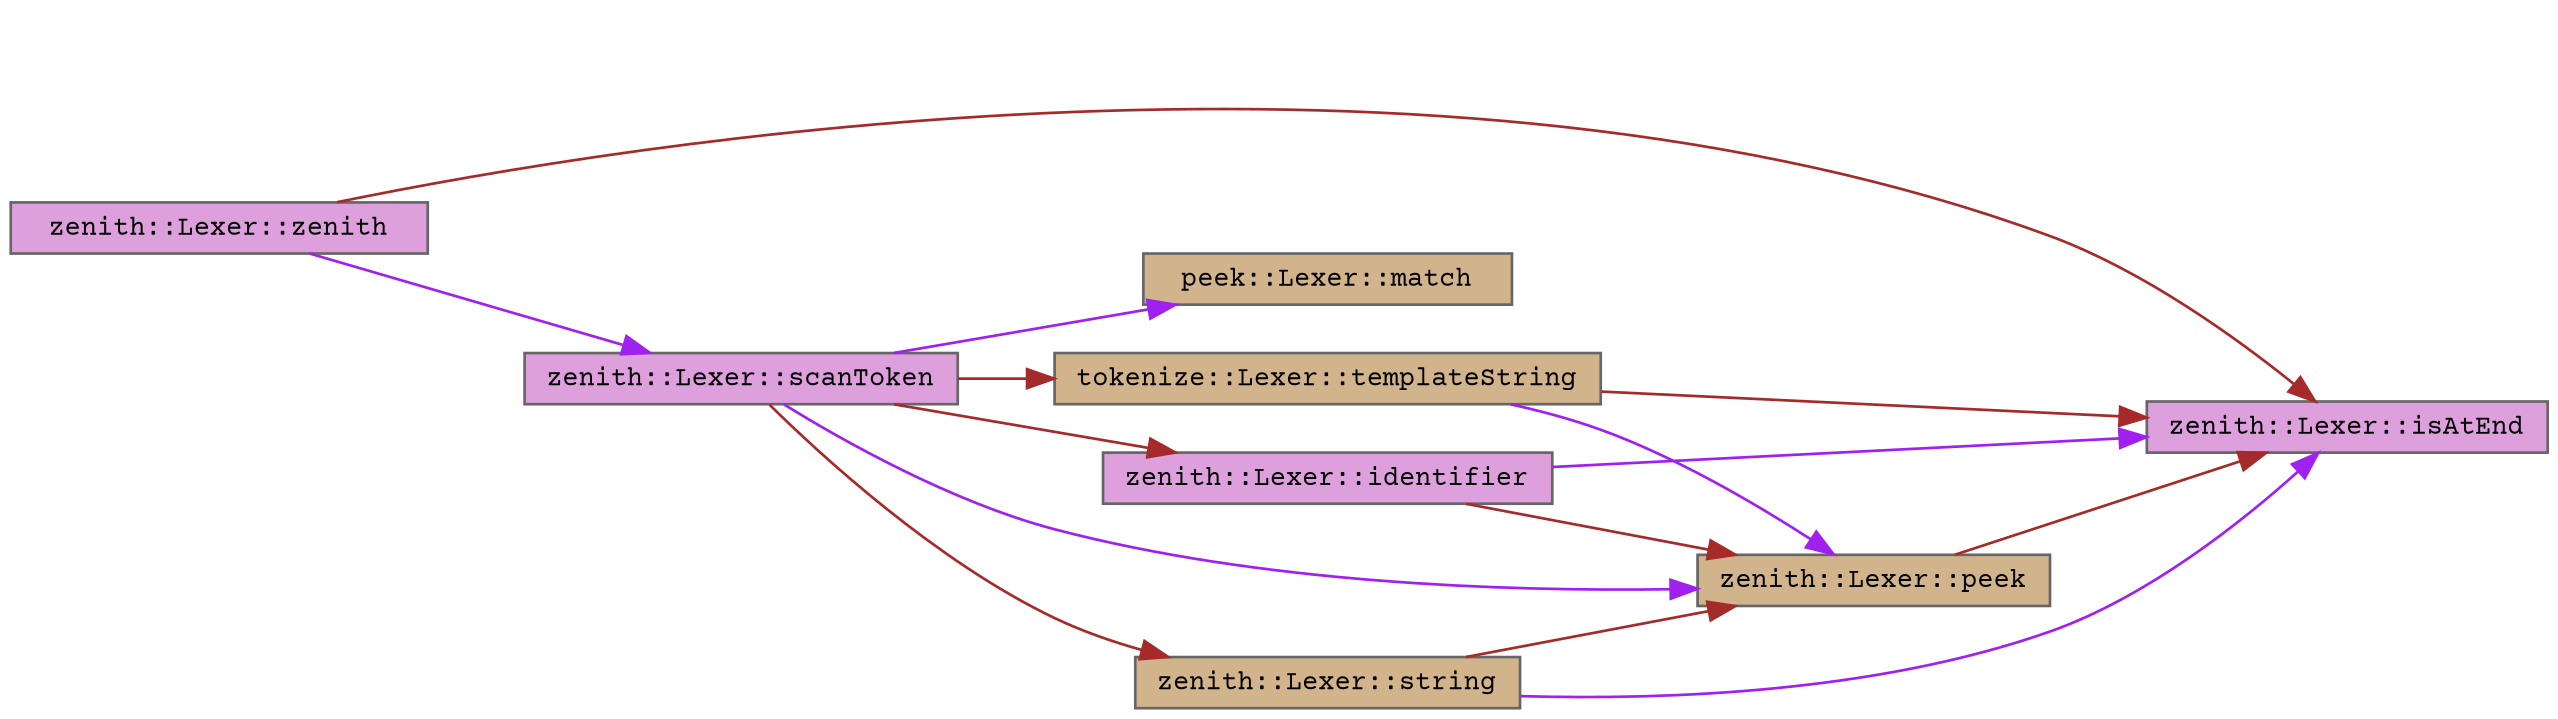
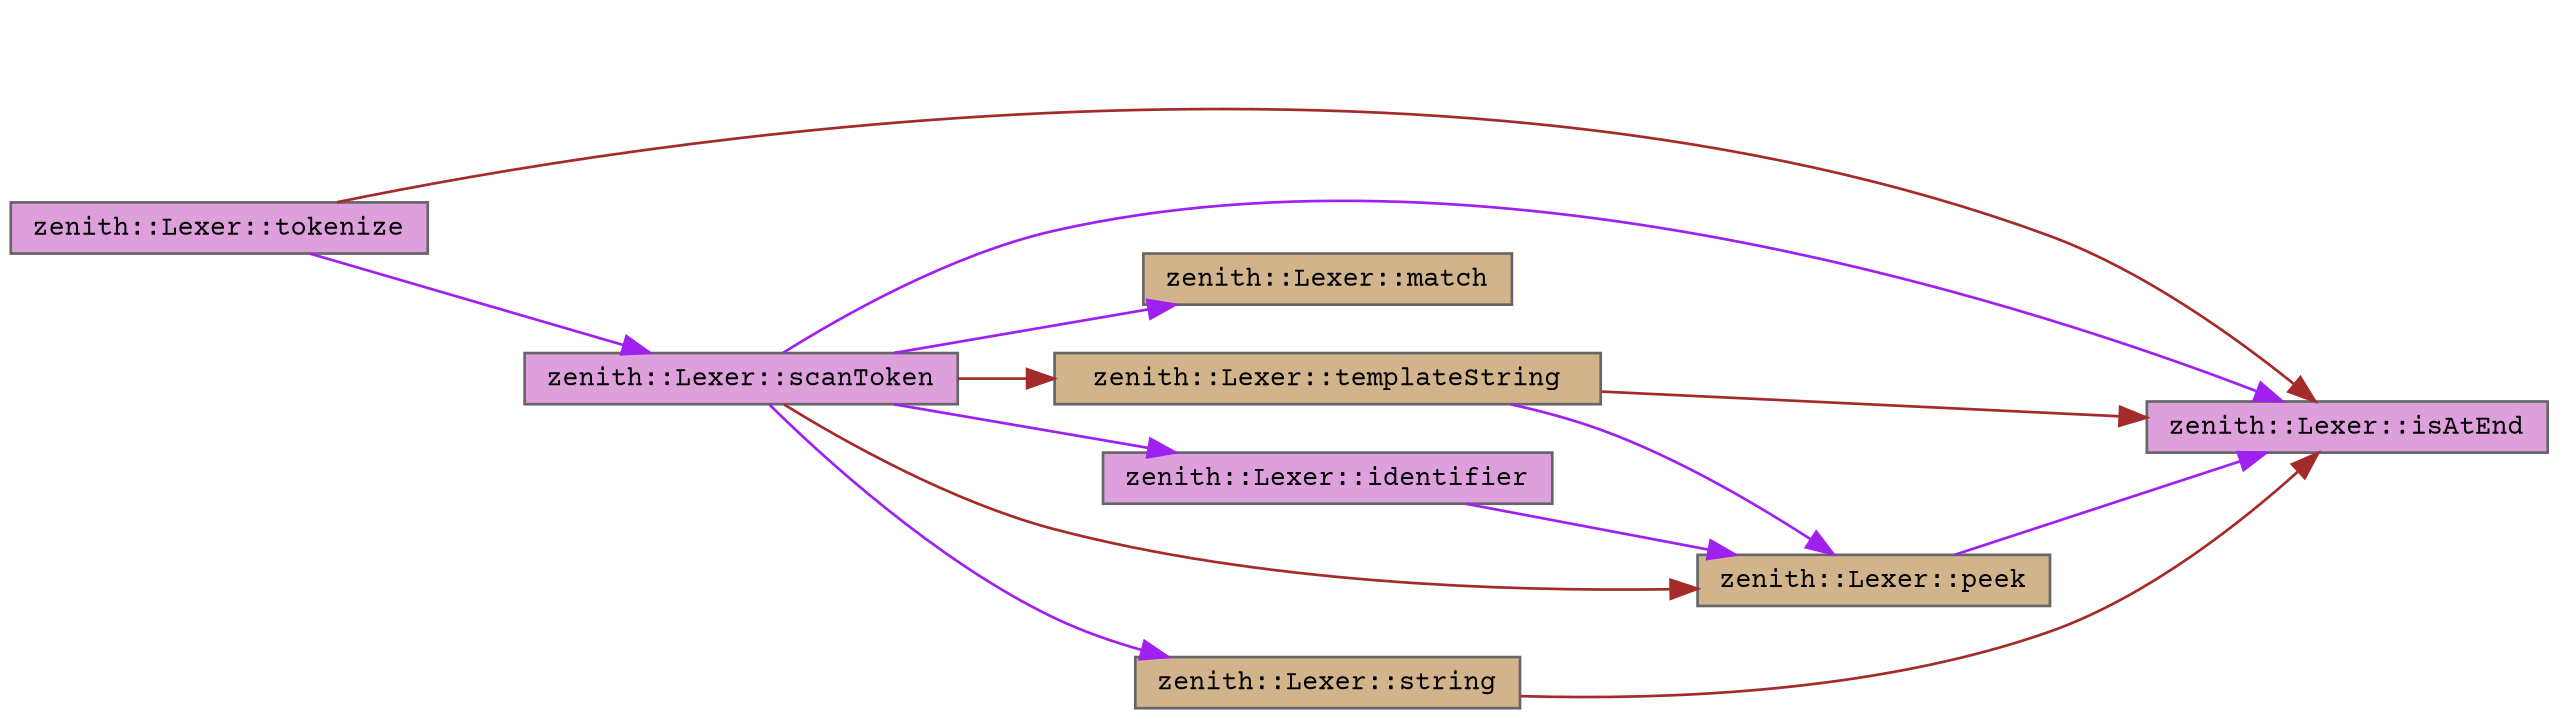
(219, 228) -> (219, 228)
(1328, 279) -> (1328, 279)
(1328, 379) -> (1328, 379)
(1021, 426) -> (1021, 426)
(1836, 453) -> (1517, 211)
(2098, 508) -> (2098, 508)
(1587, 527) -> (1587, 527)
(941, 550) -> (941, 550)
(1212, 561) -> (1212, 561)
(1587, 634) -> none
(1935, 663) -> (1935, 663)
